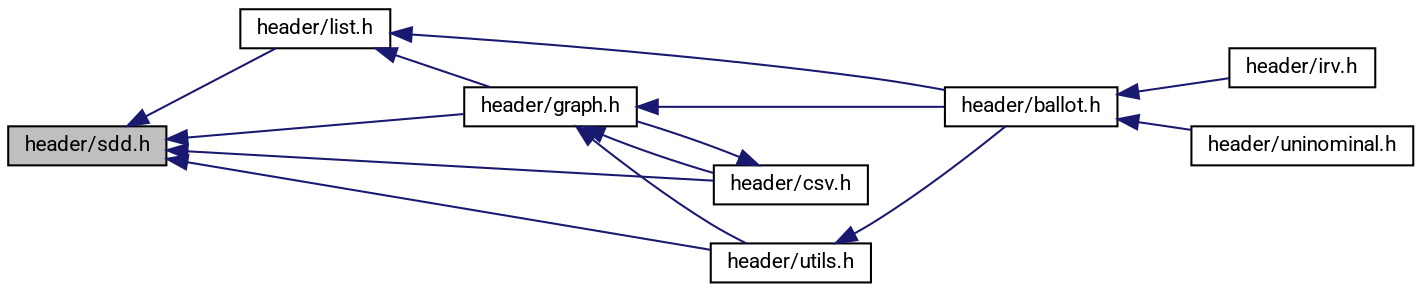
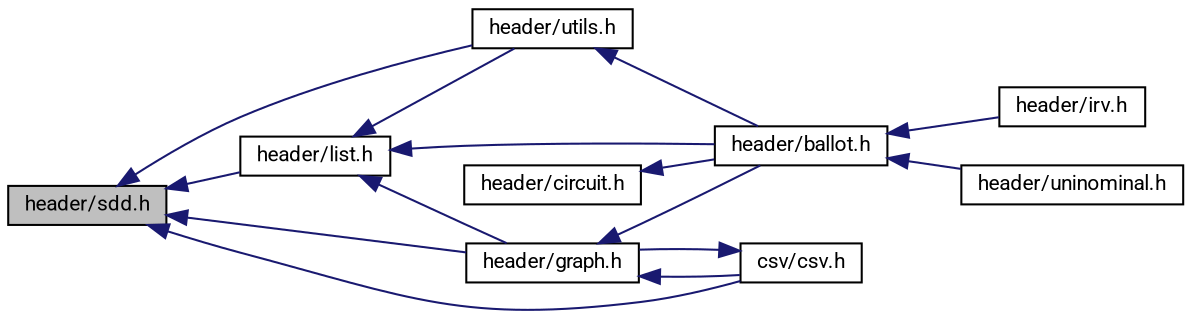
none -> (553, 185)
(791, 185) -> (801, 263)
(667, 195) -> (443, 87)
